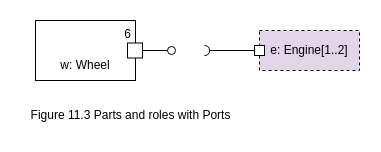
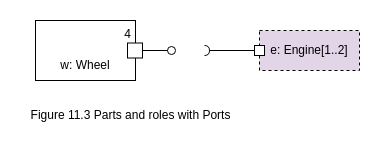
(128, 35) -> (128, 35)
